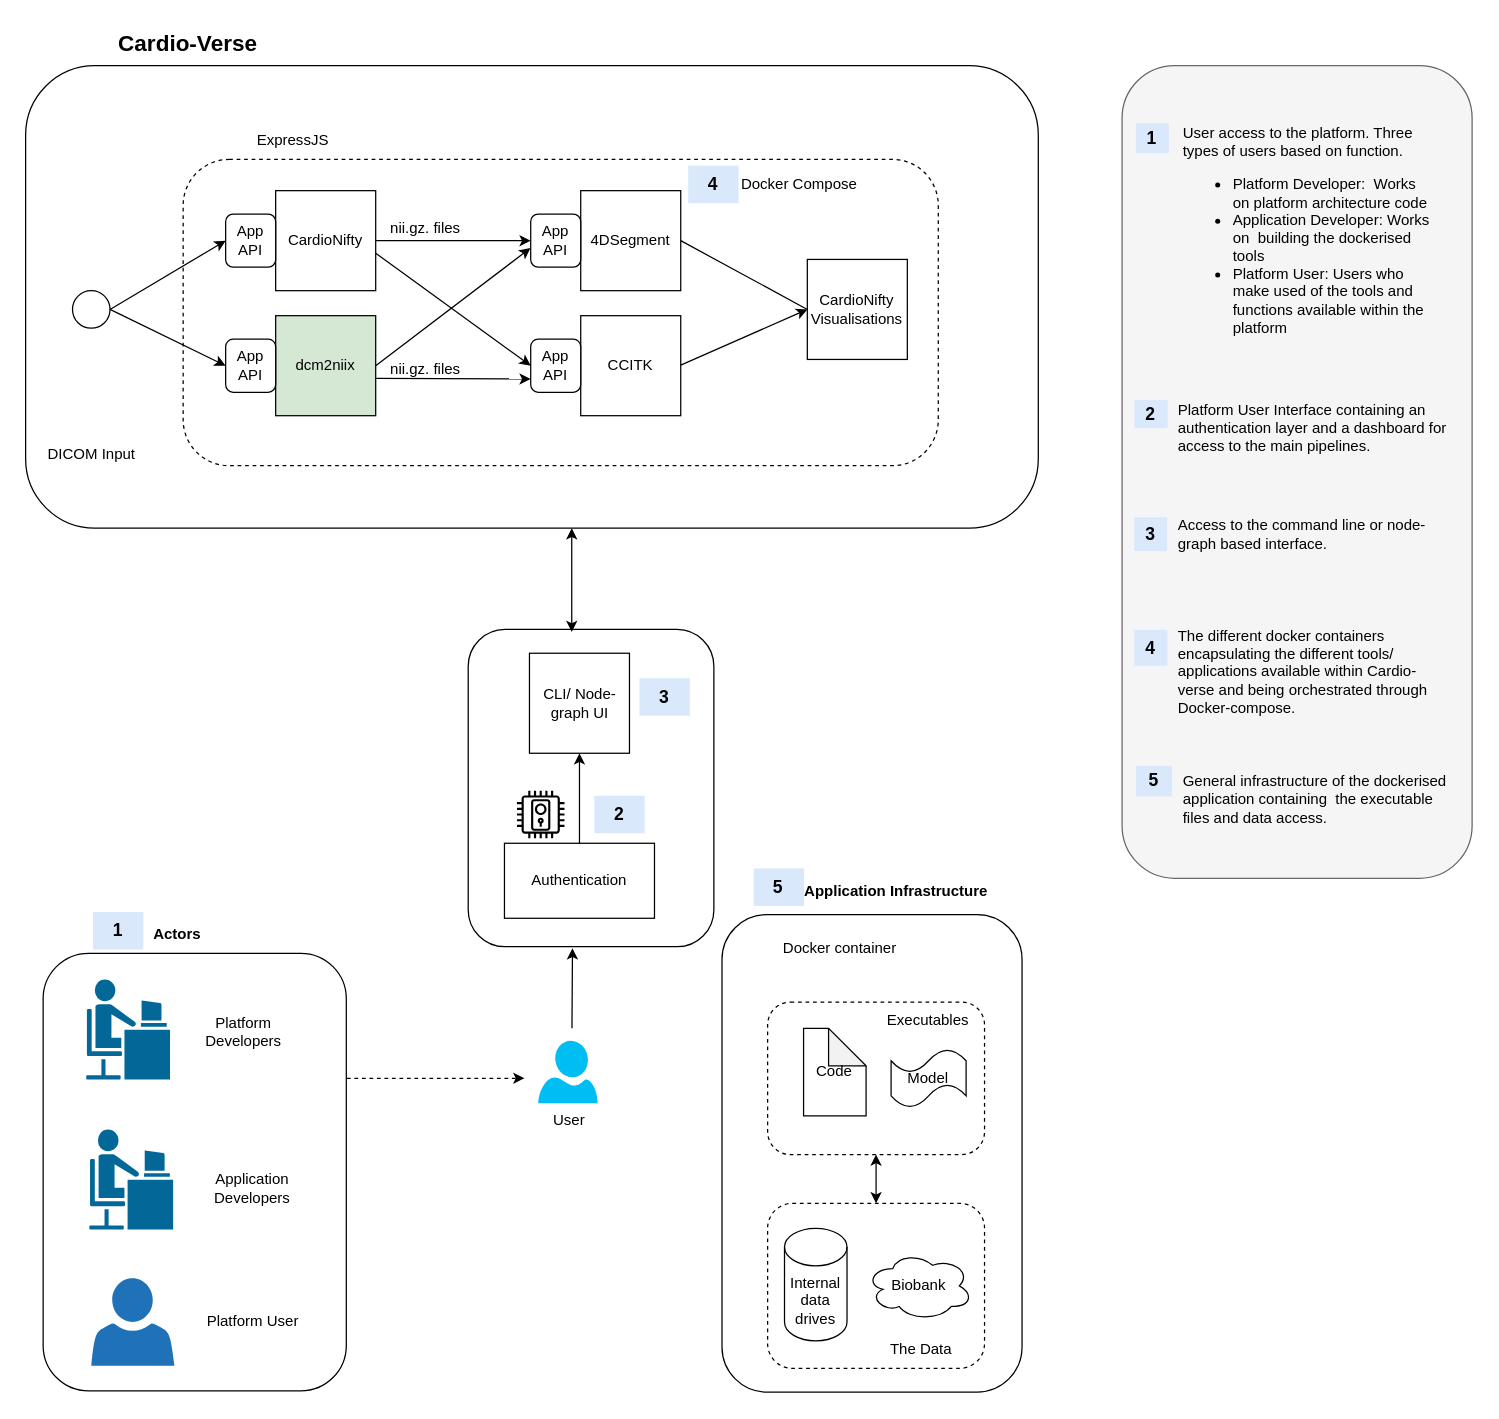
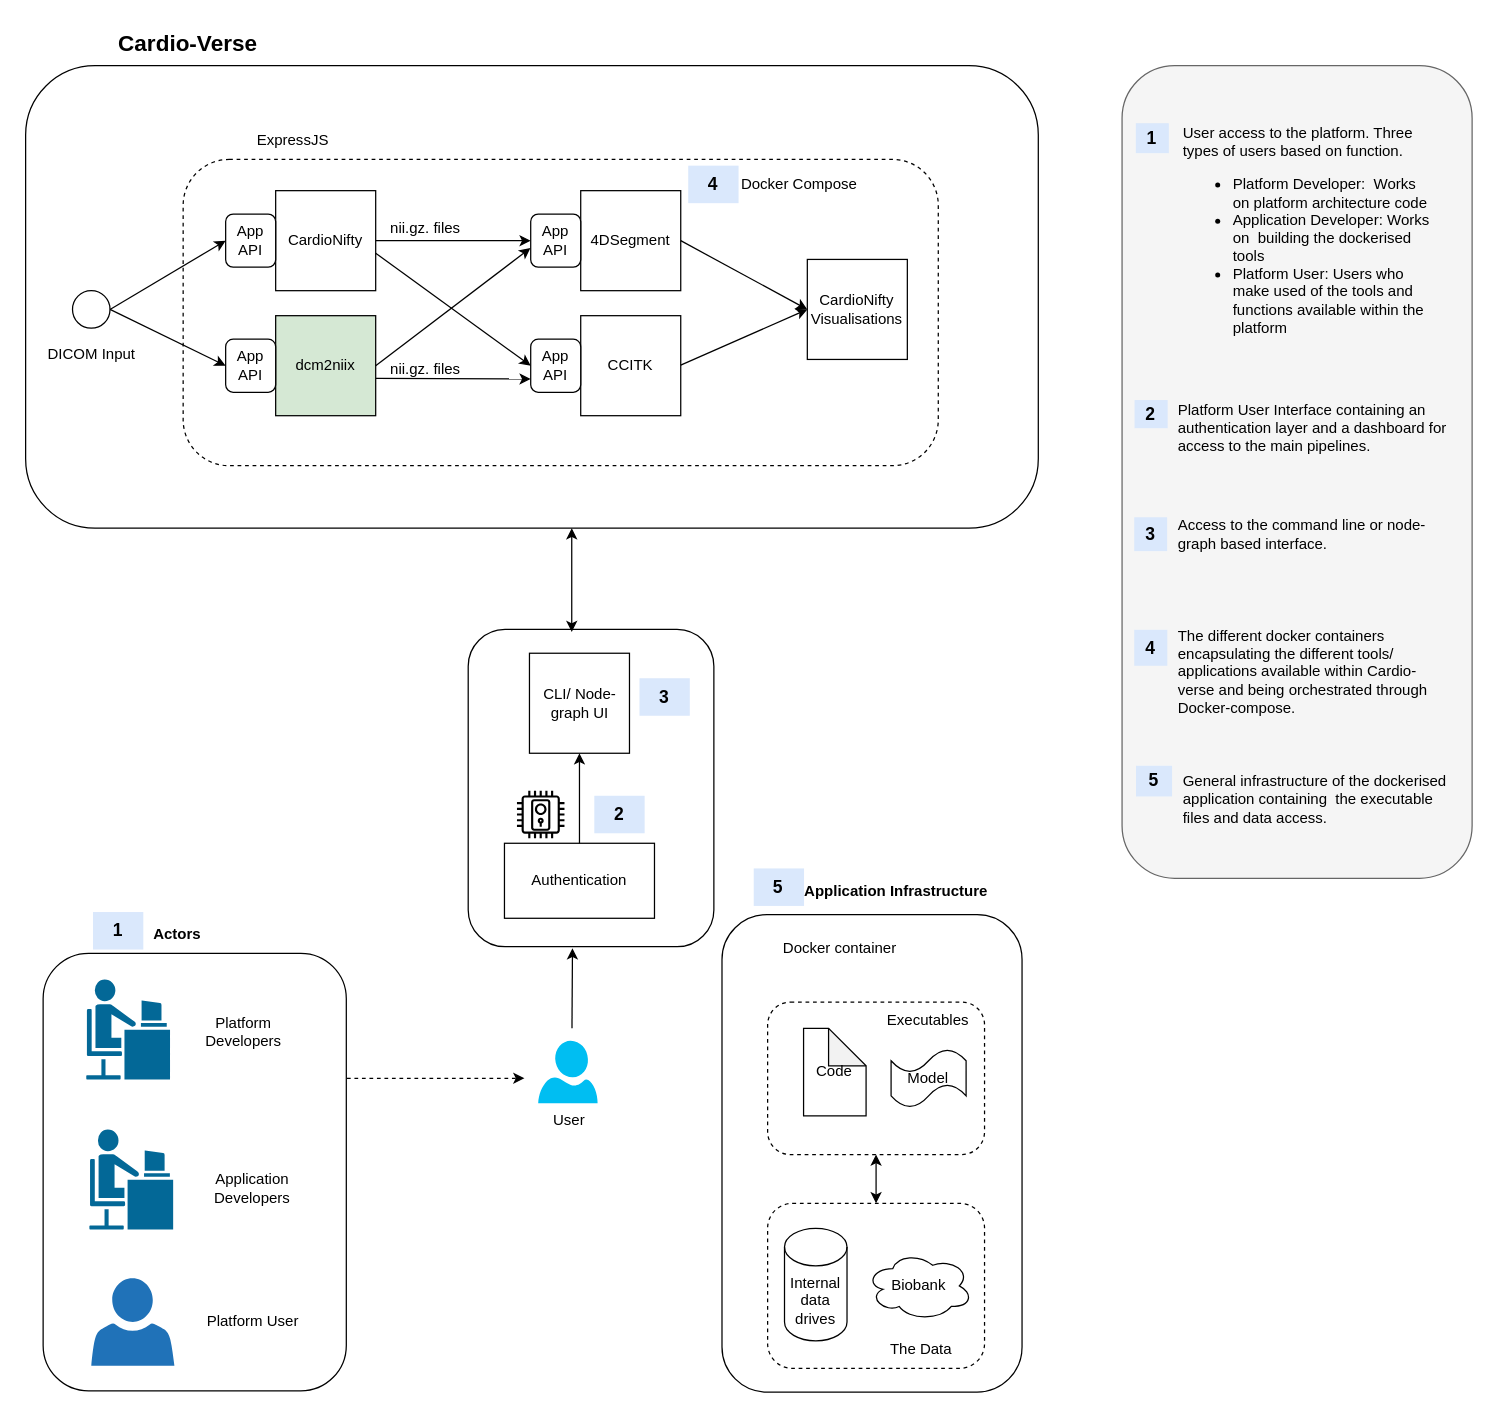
(802, 307) -> (798, 305)
(91, 455) -> (91, 355)
